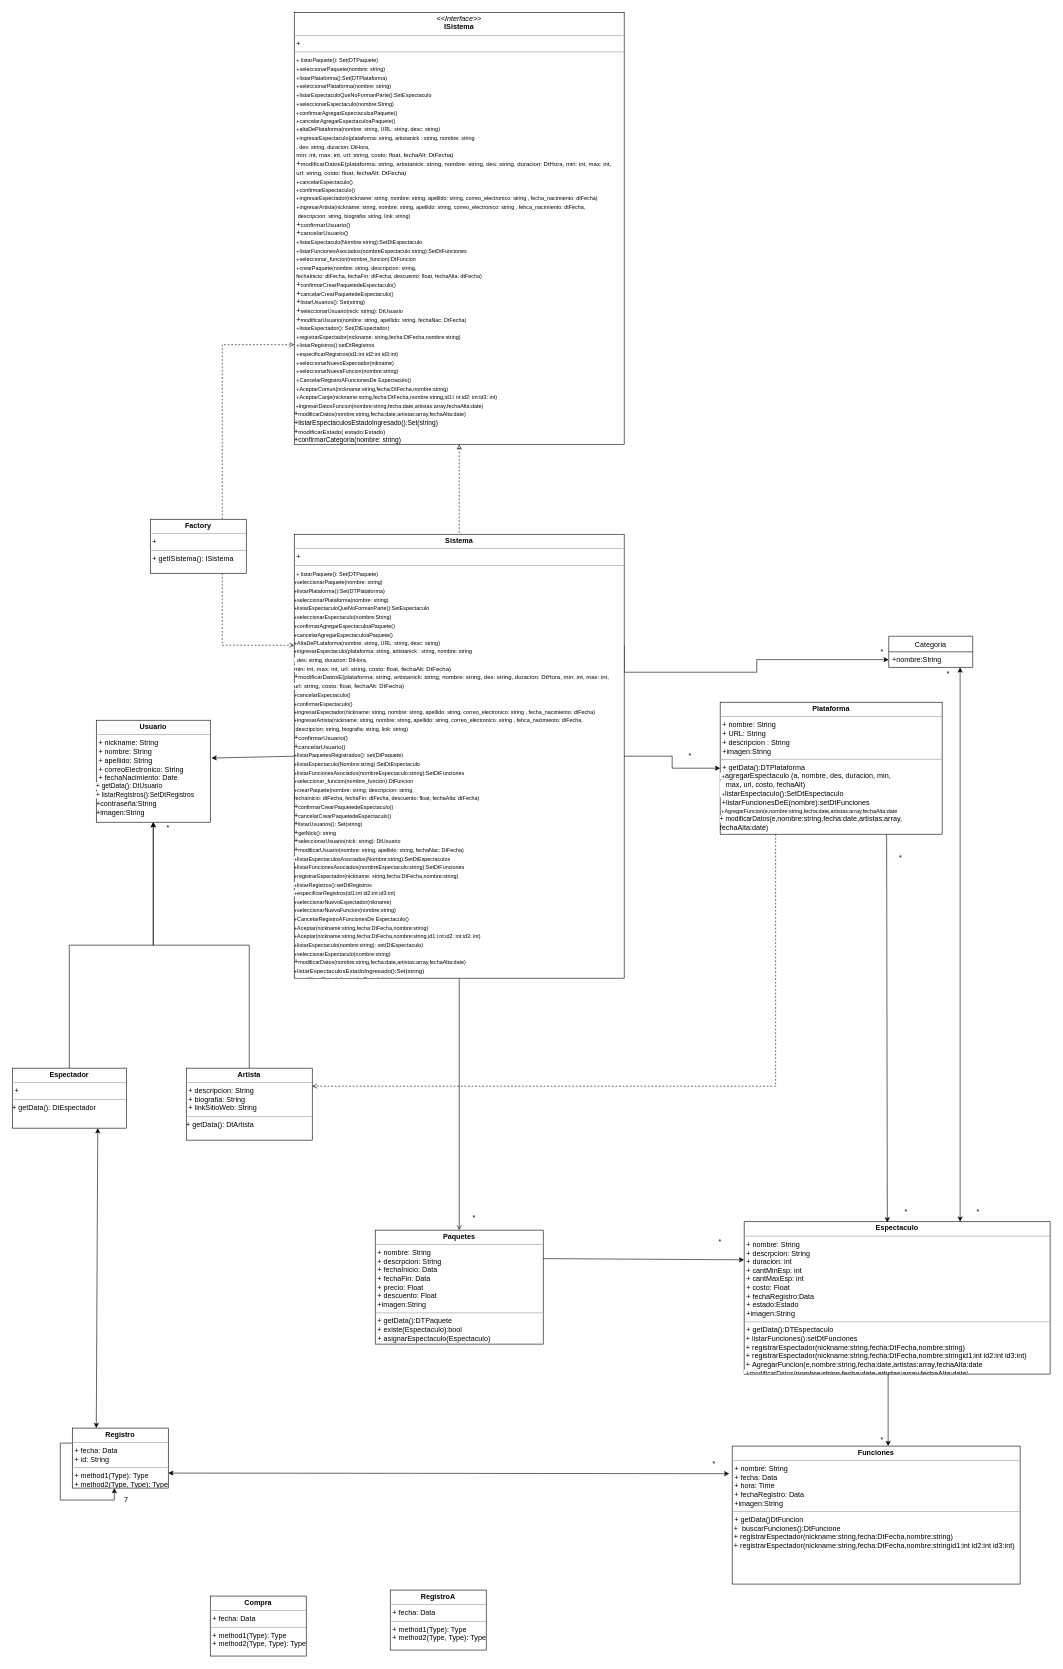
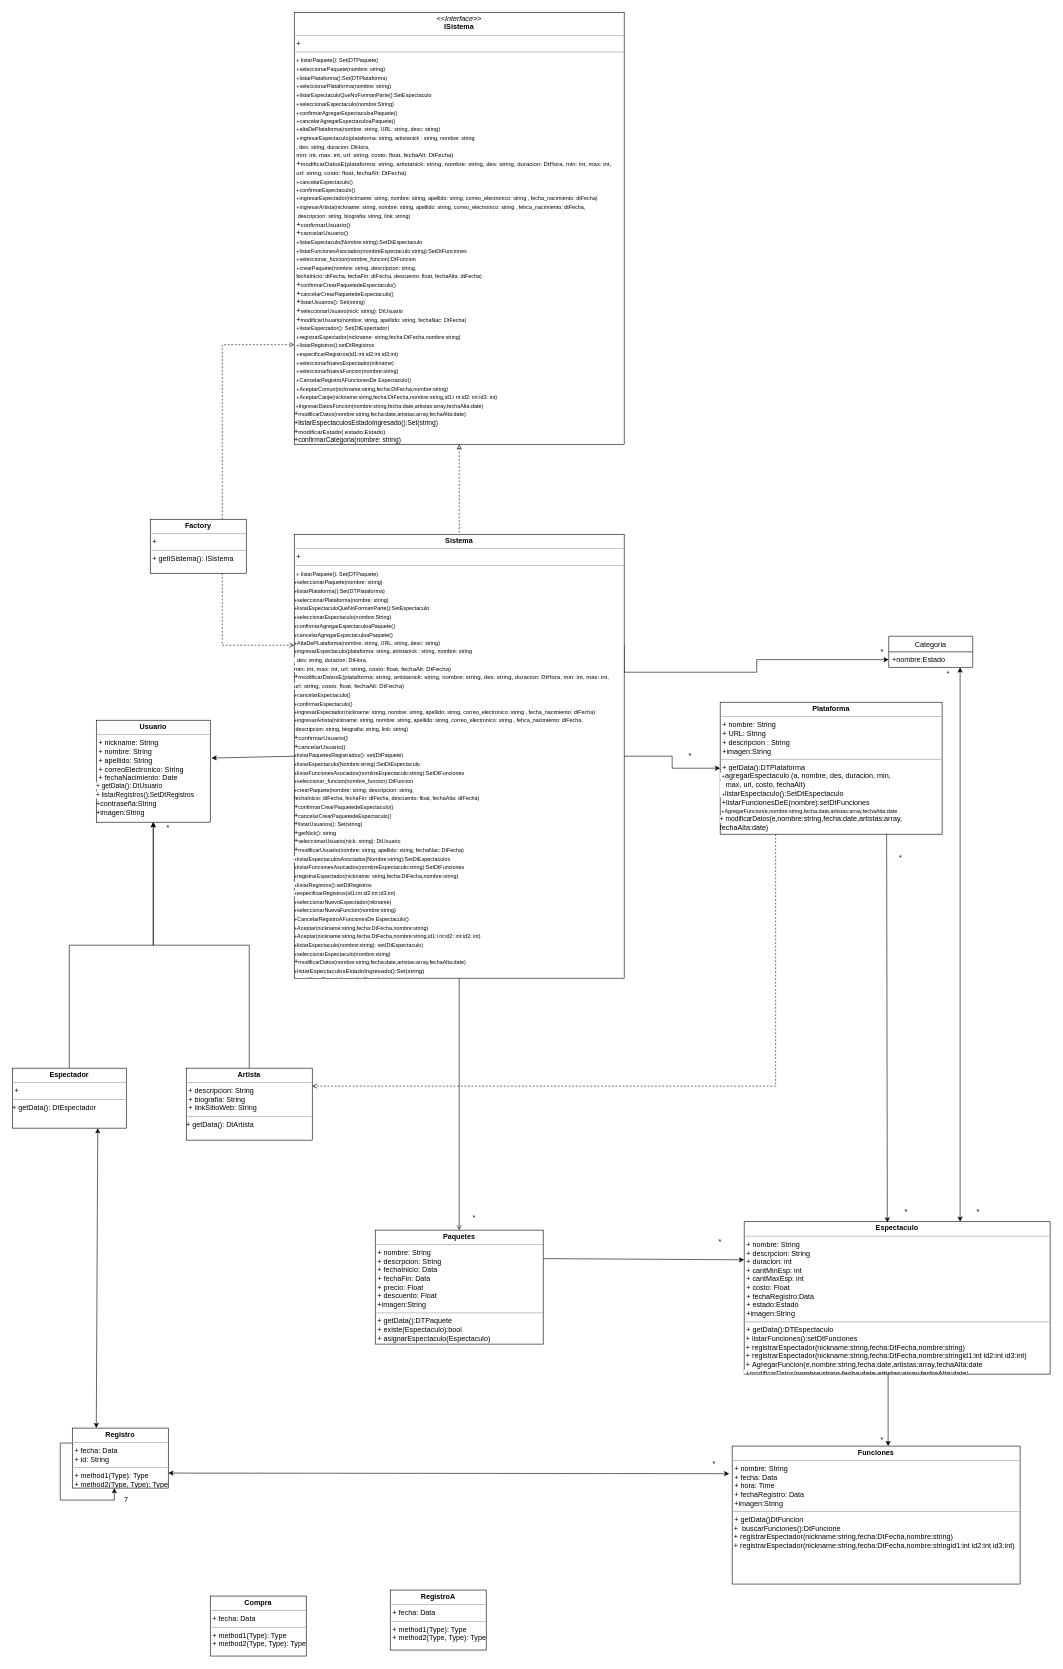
(919, 660) -> (919, 660)
